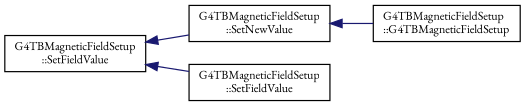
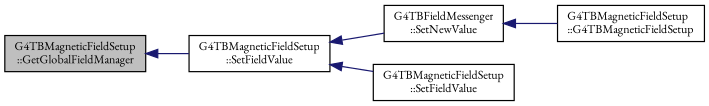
(259, 23) -> (444, 23)
none -> (75, 54)
